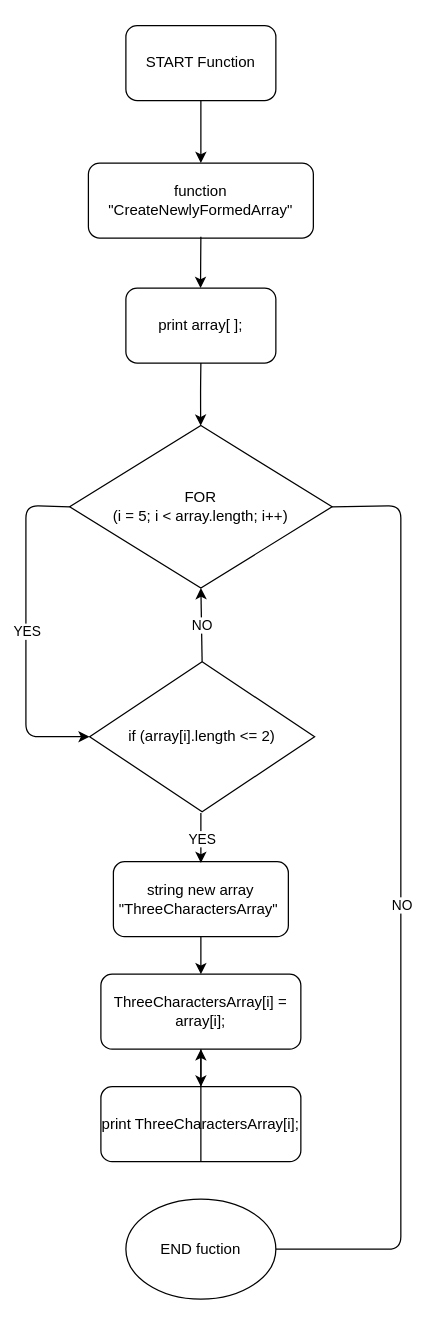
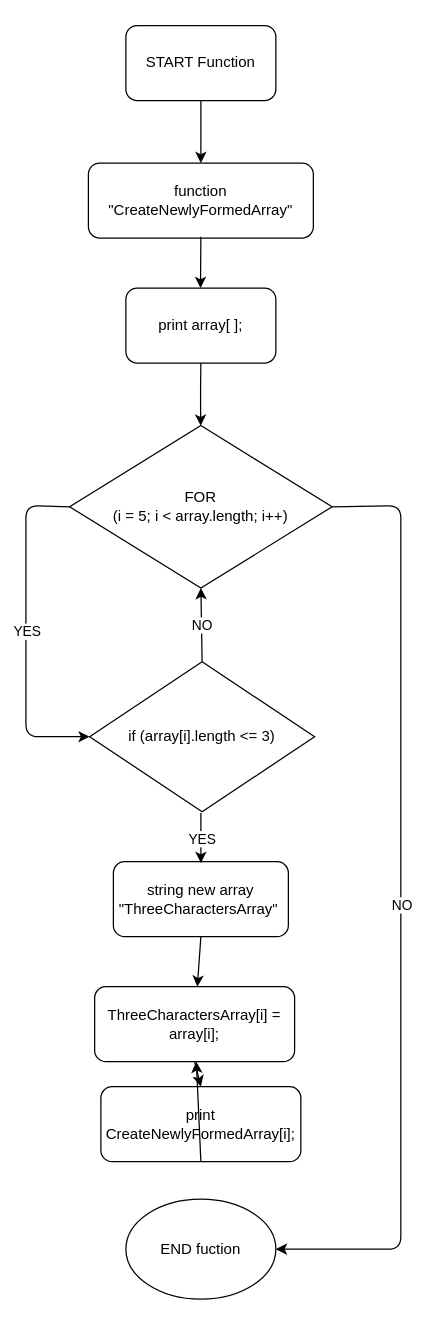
(202, 737) -> (202, 737)
(201, 1012) -> (194, 1024)
(201, 1124) -> (201, 1124)
(282, 1249) -> (286, 1249)
